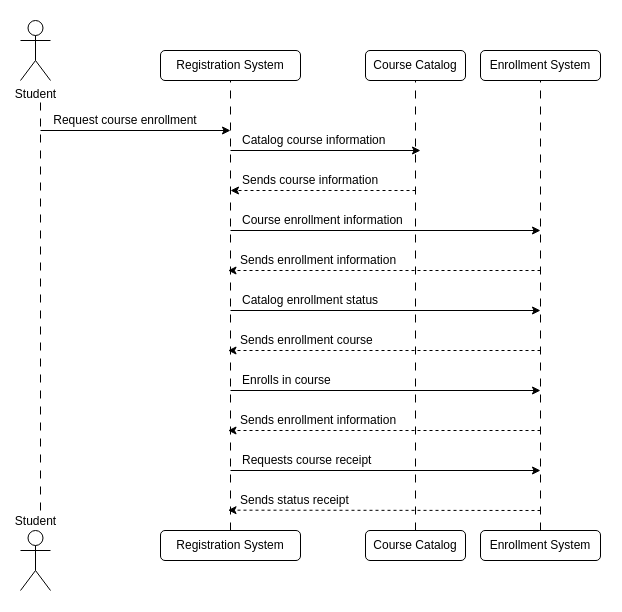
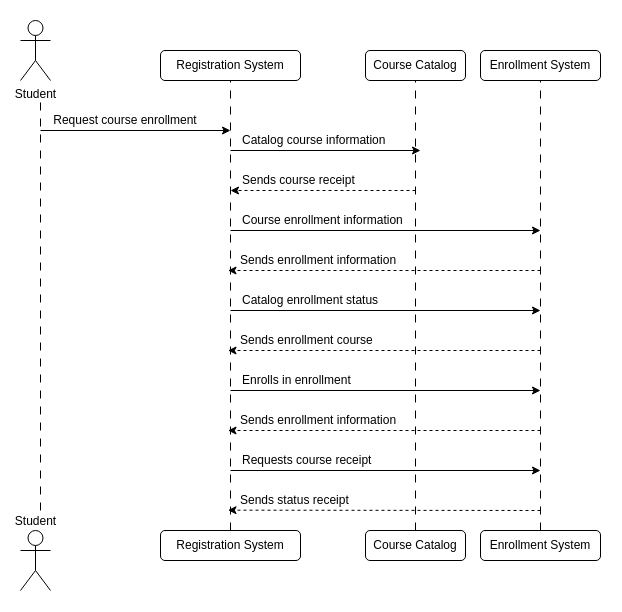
(317, 181) -> (305, 181)
(292, 381) -> (302, 381)
